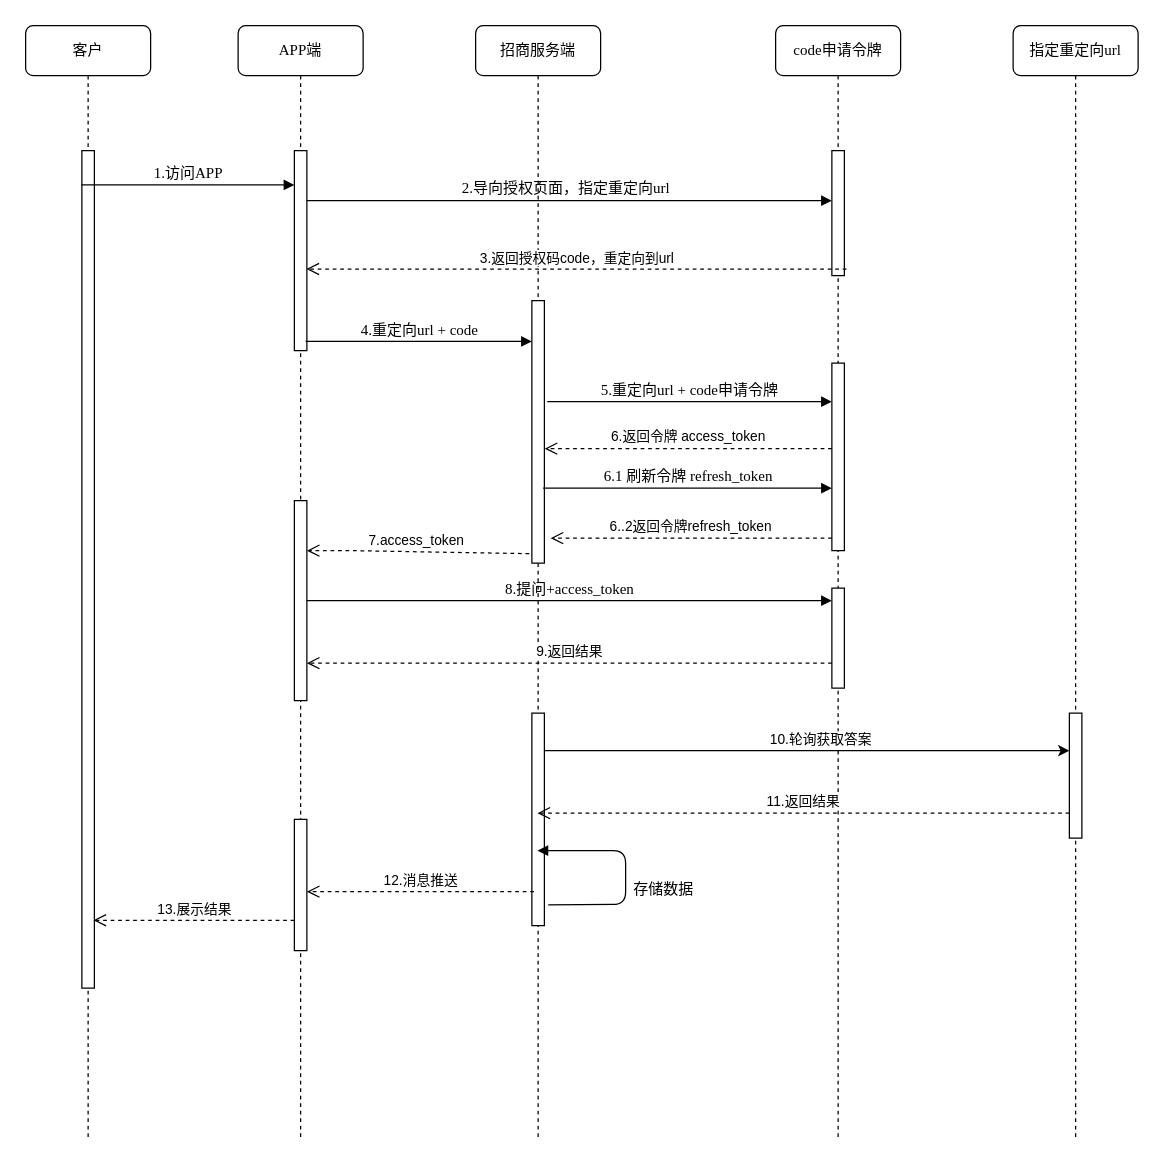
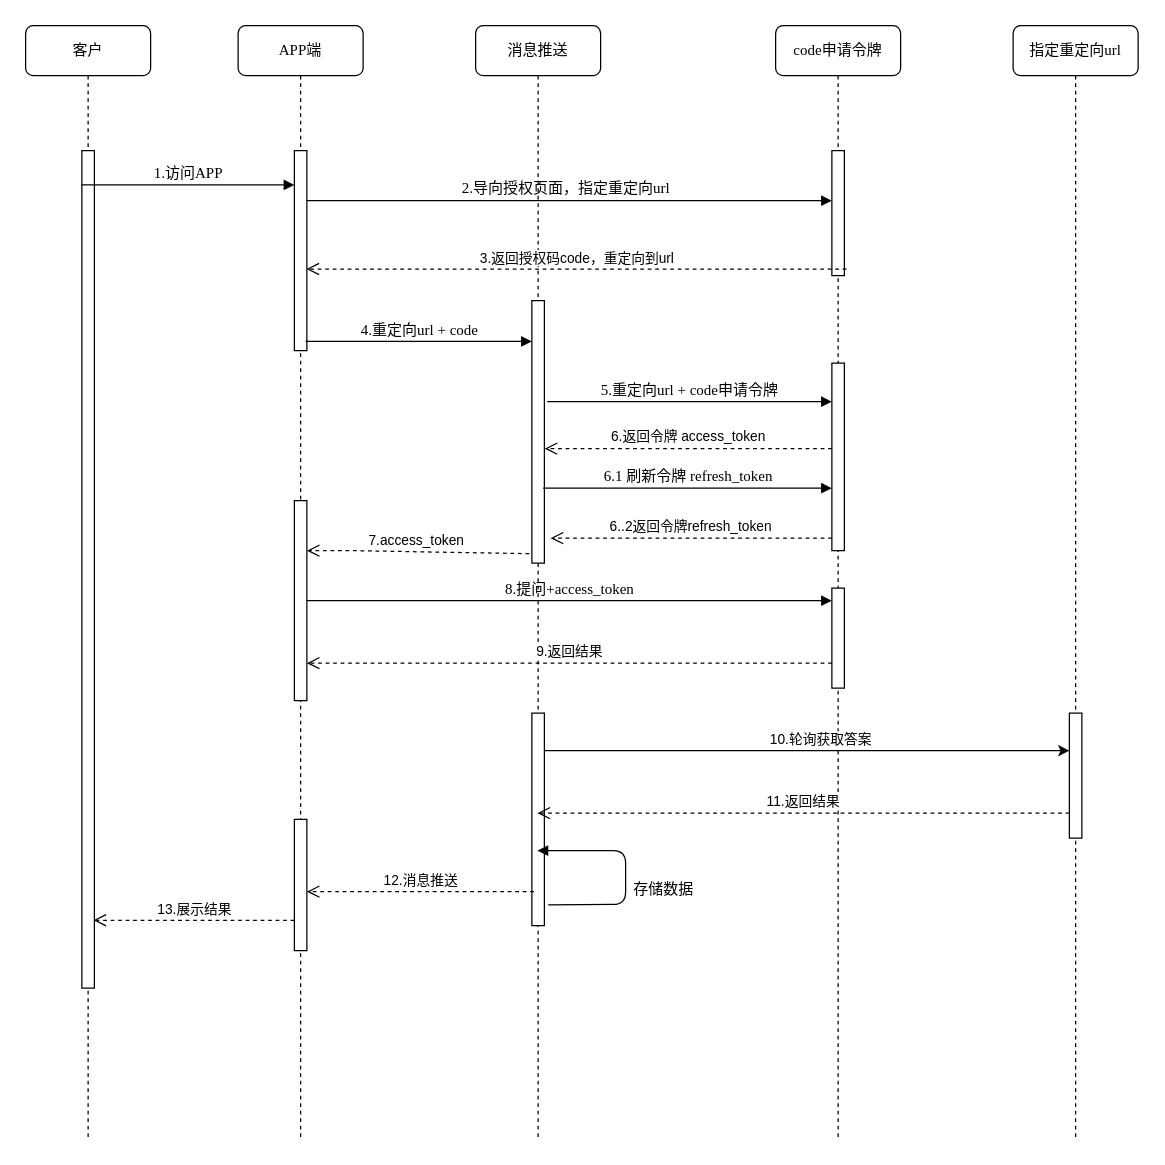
(538, 51) -> (538, 51)
